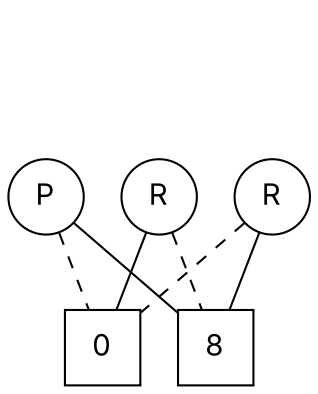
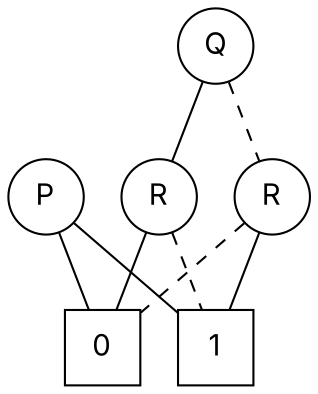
none -> (216, 46)
(74, 271) -> (74, 271)
(216, 348) -> (216, 348)
